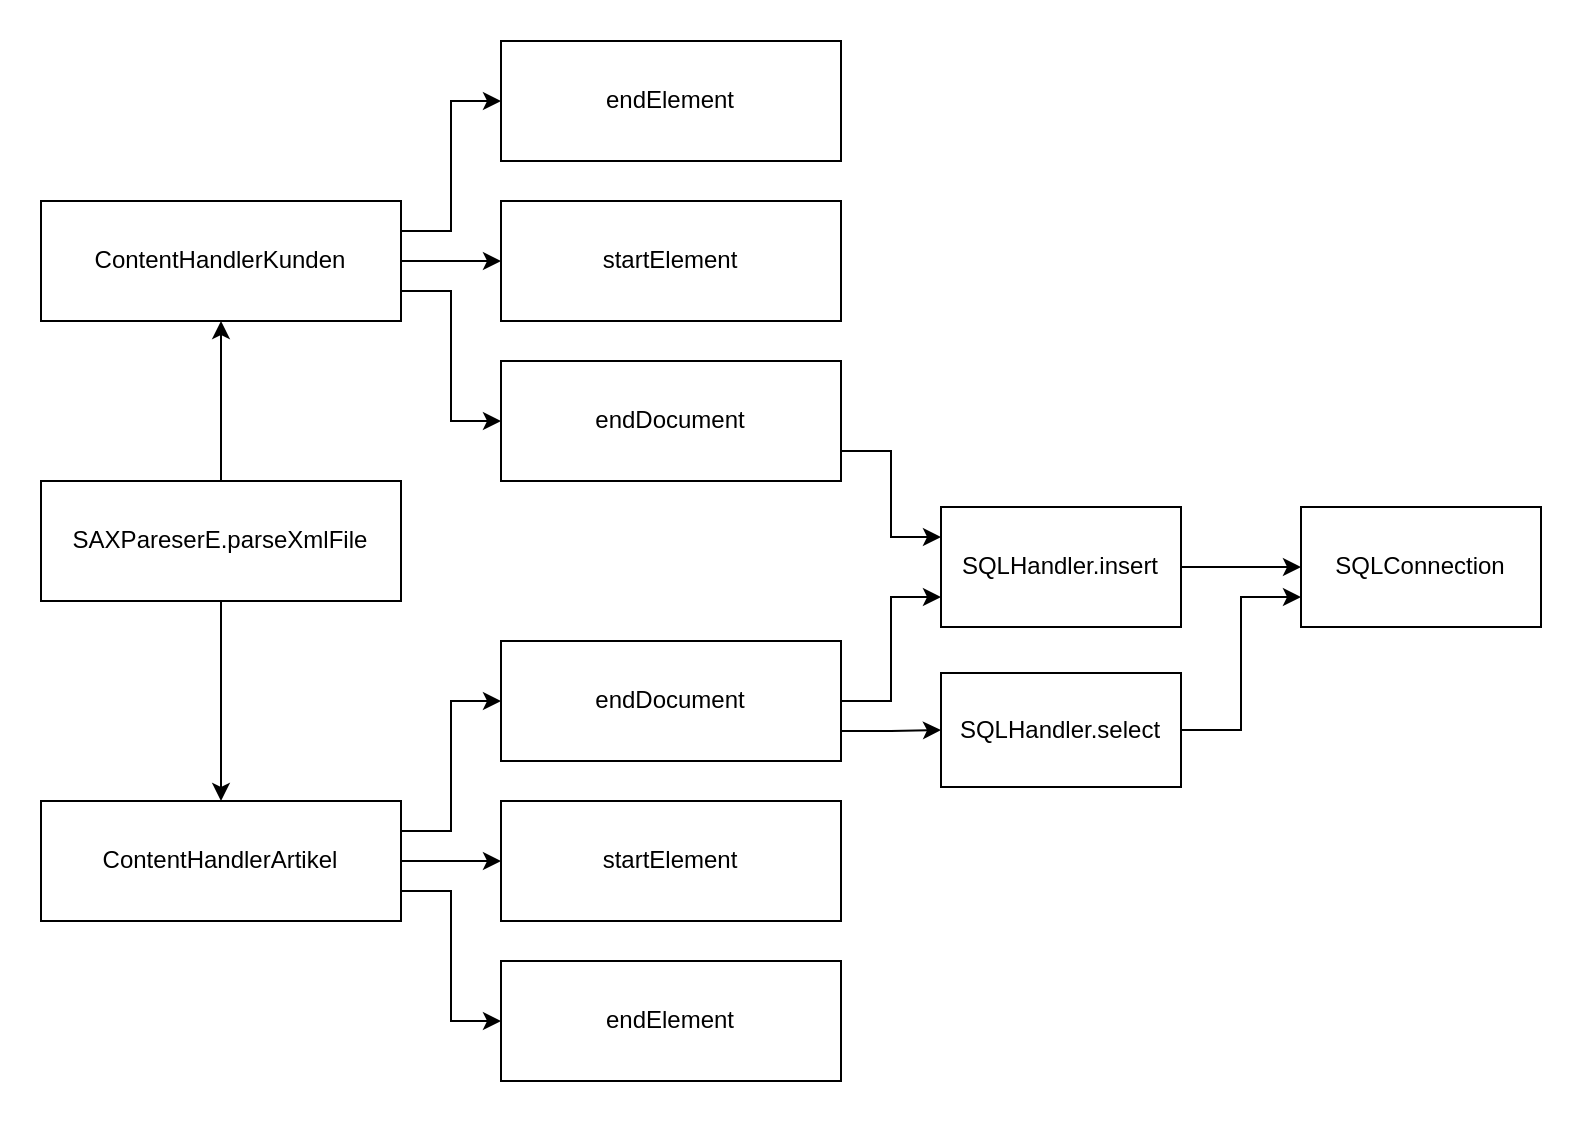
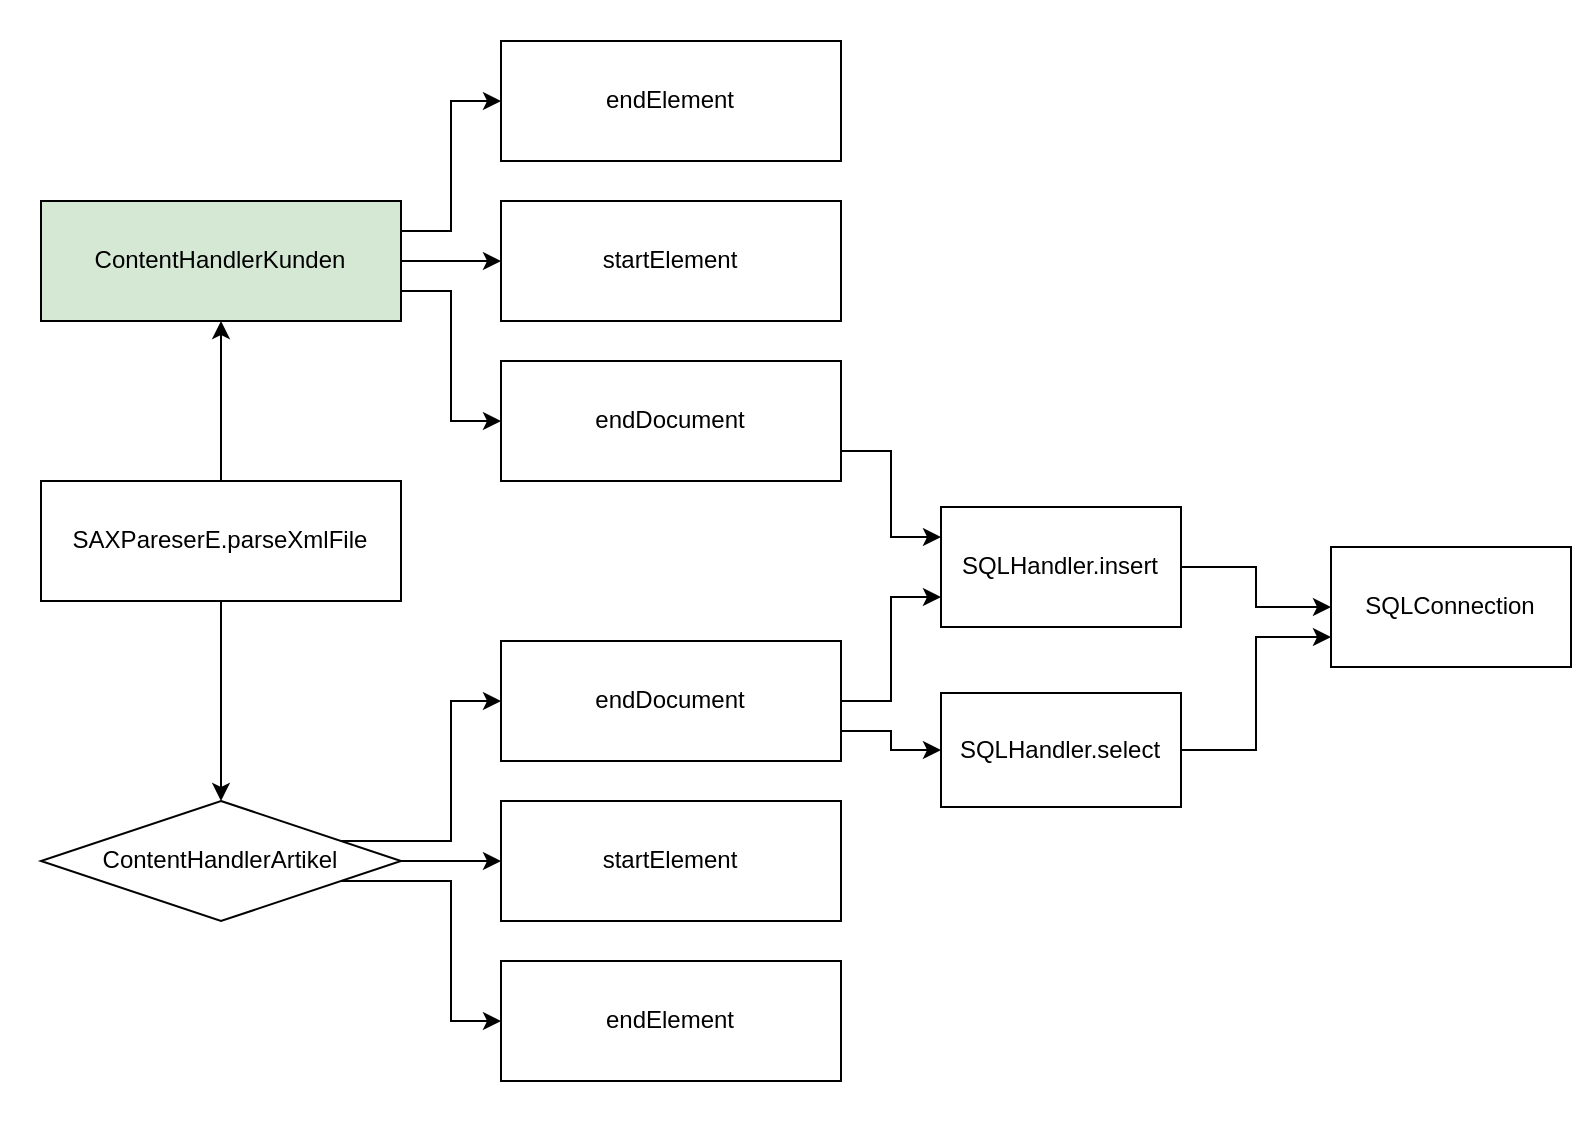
(221, 261) -> (221, 261)
(1421, 567) -> (1451, 607)
(1061, 730) -> (1061, 750)
(221, 861) -> (221, 861)
